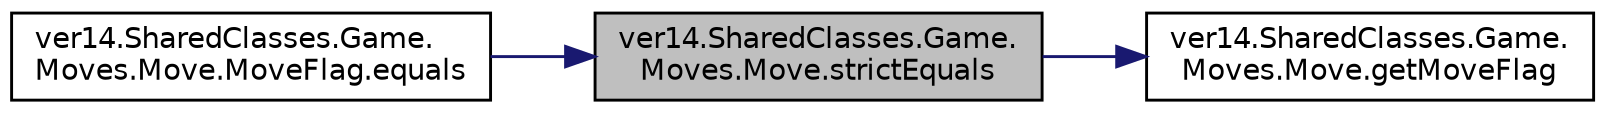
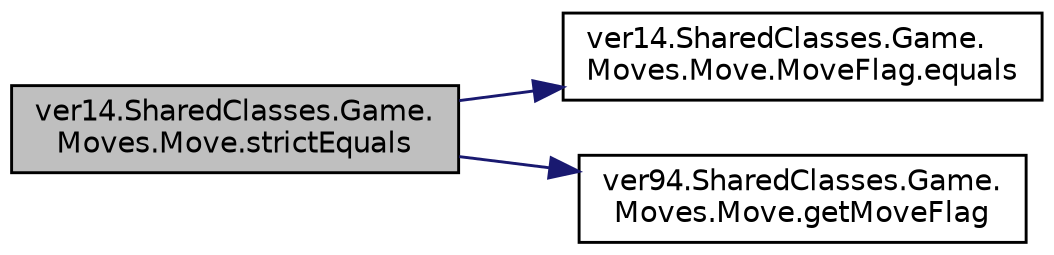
(528, 57) -> (497, 96)
(1370, 57) -> (803, 199)
